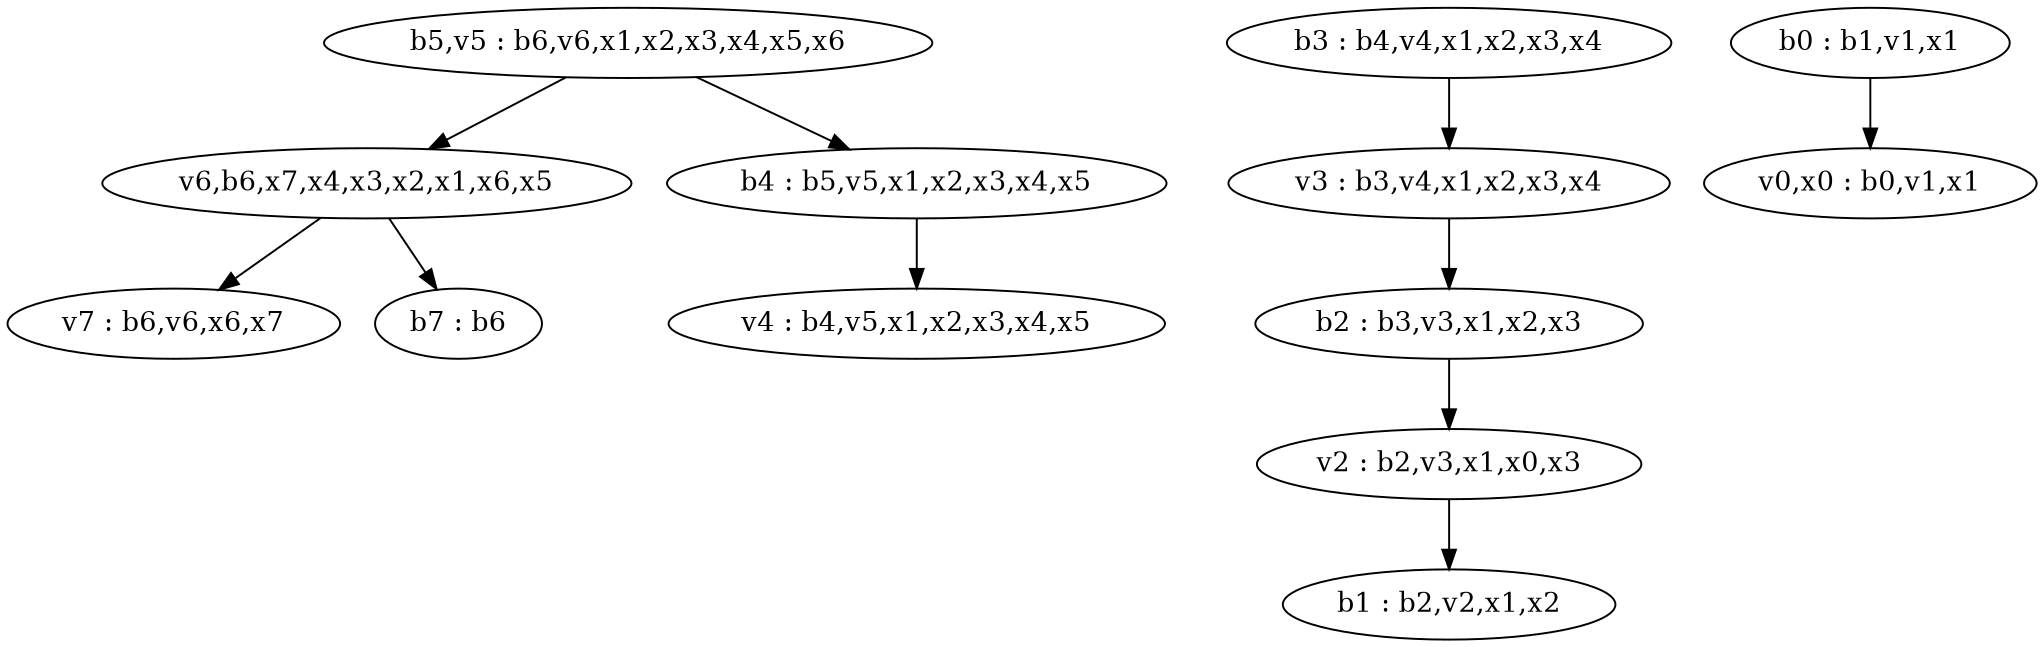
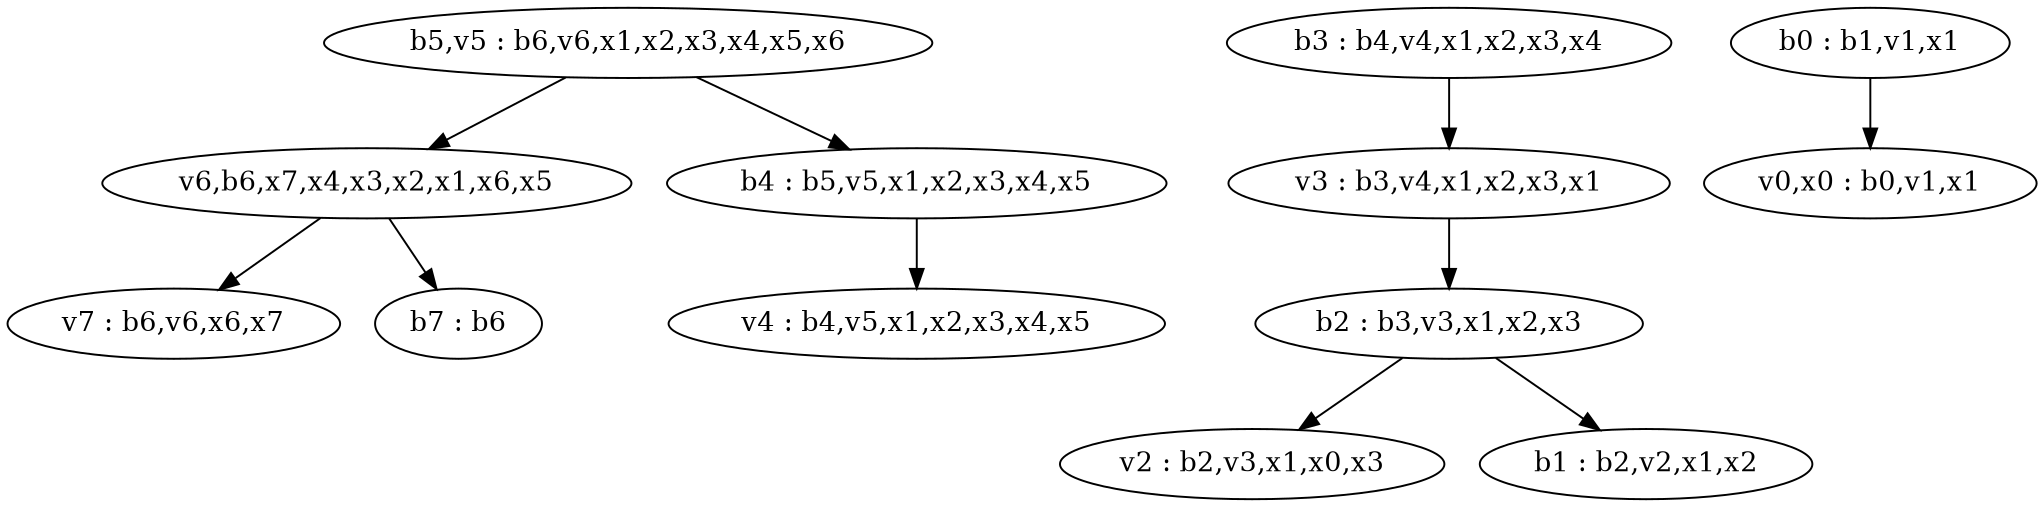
(1449, 183) -> (1449, 183)
(1449, 525) -> (1540, 388)
